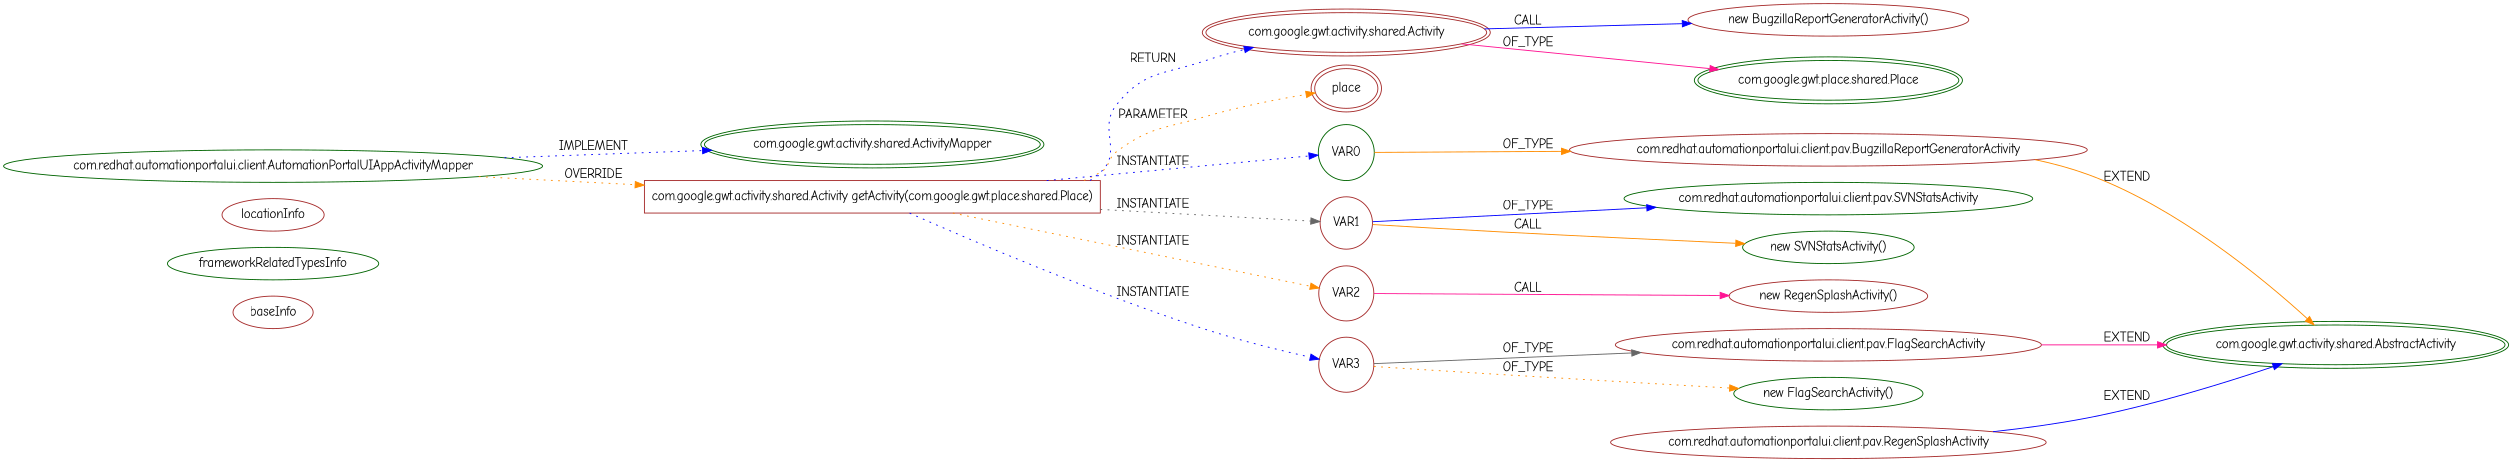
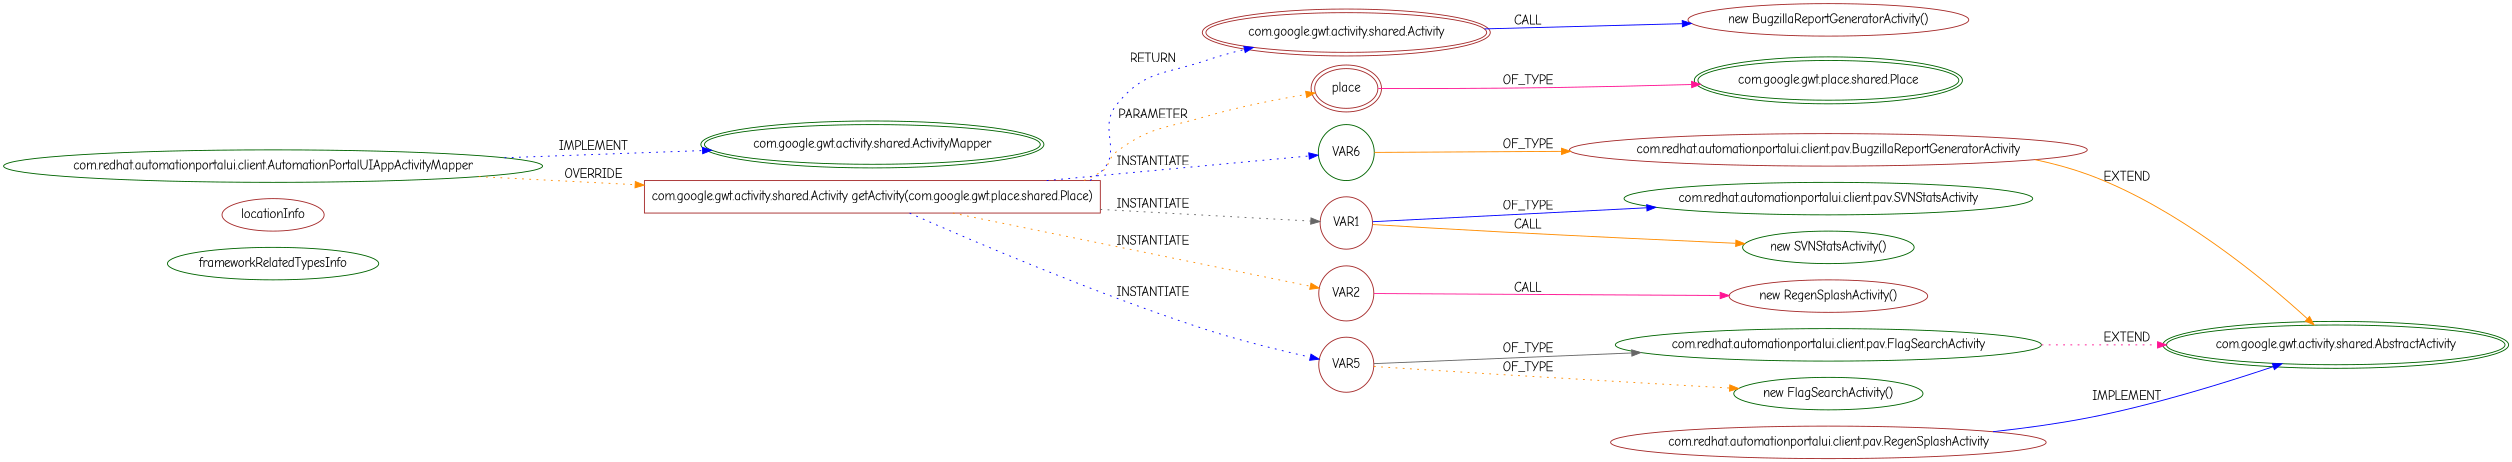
(1586, 56) -> (1535, 88)
(1346, 153) -> (1346, 153)
(273, 312) -> none
(1828, 345) -> (1828, 345)
(2099, 345) -> (2099, 345)
(1346, 365) -> (1346, 365)
(2127, 397) -> (2127, 397)
